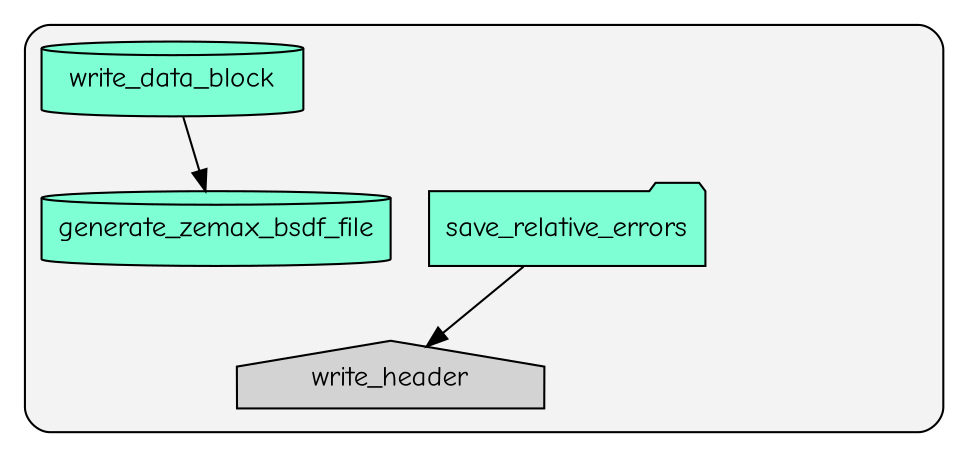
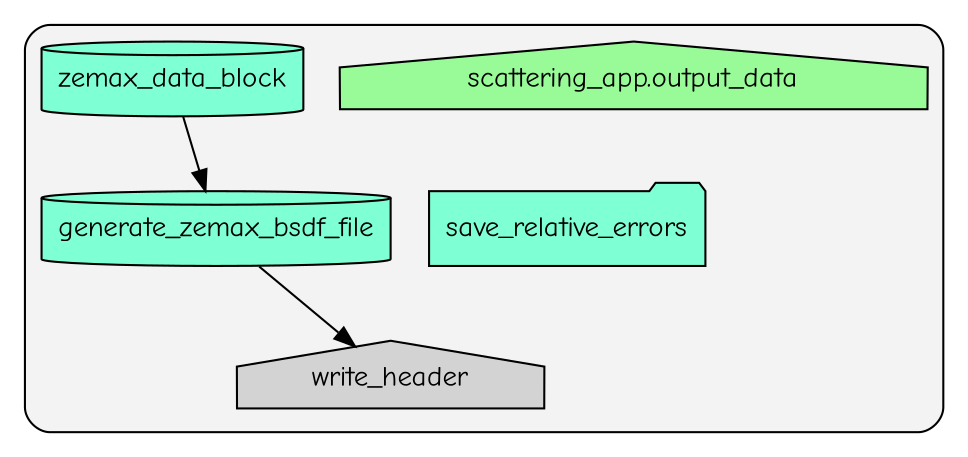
(172, 79) -> (172, 79)
none -> (634, 79)
(483, 300) -> (299, 300)
